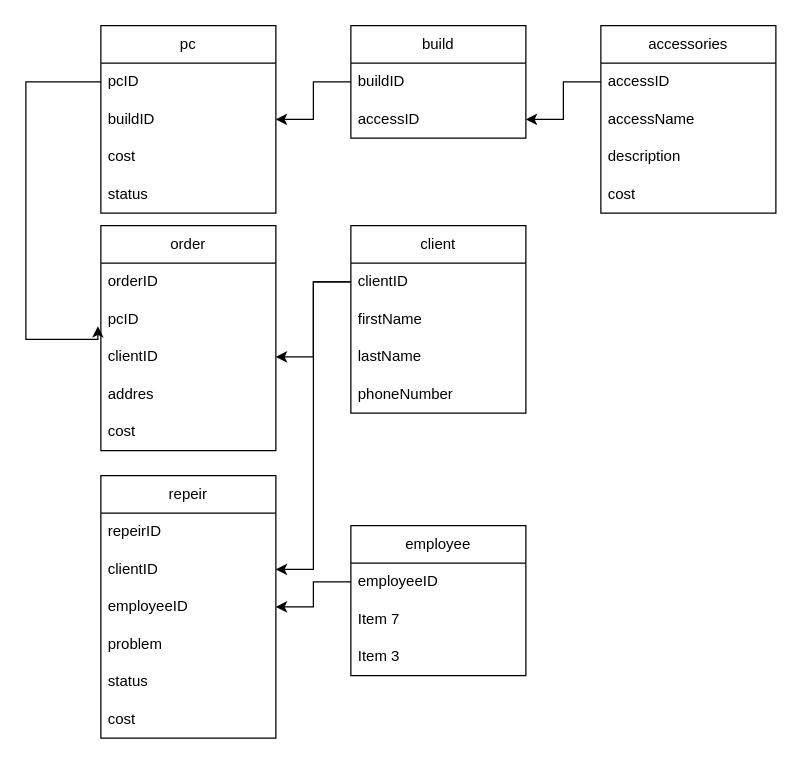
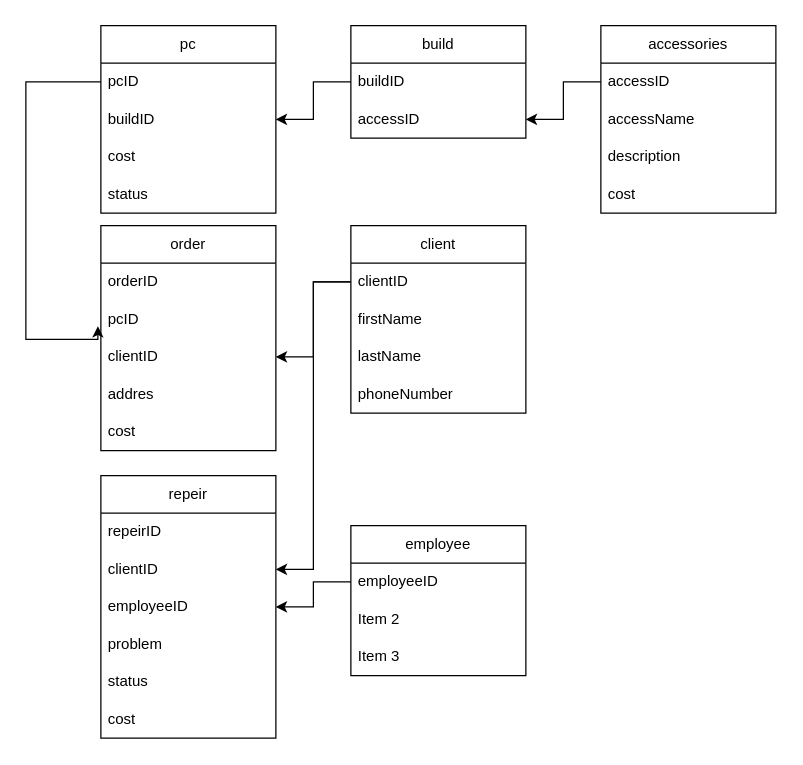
(381, 619) -> (381, 619)
